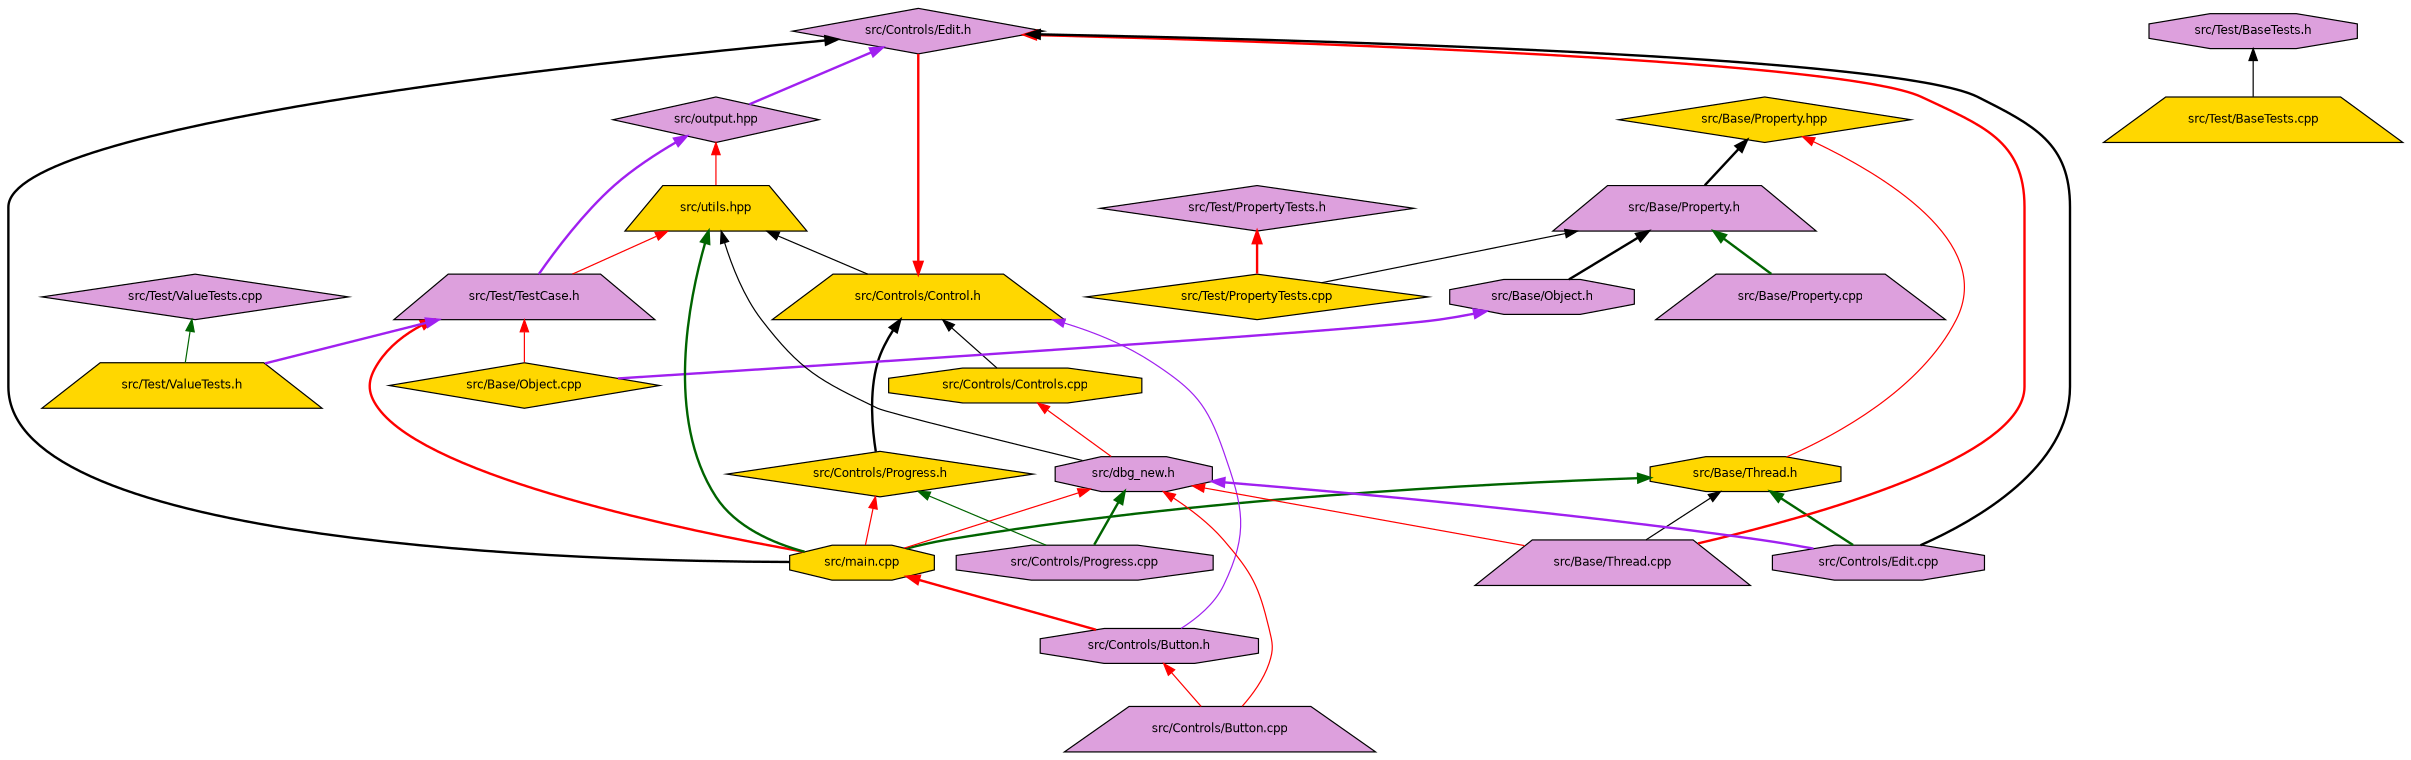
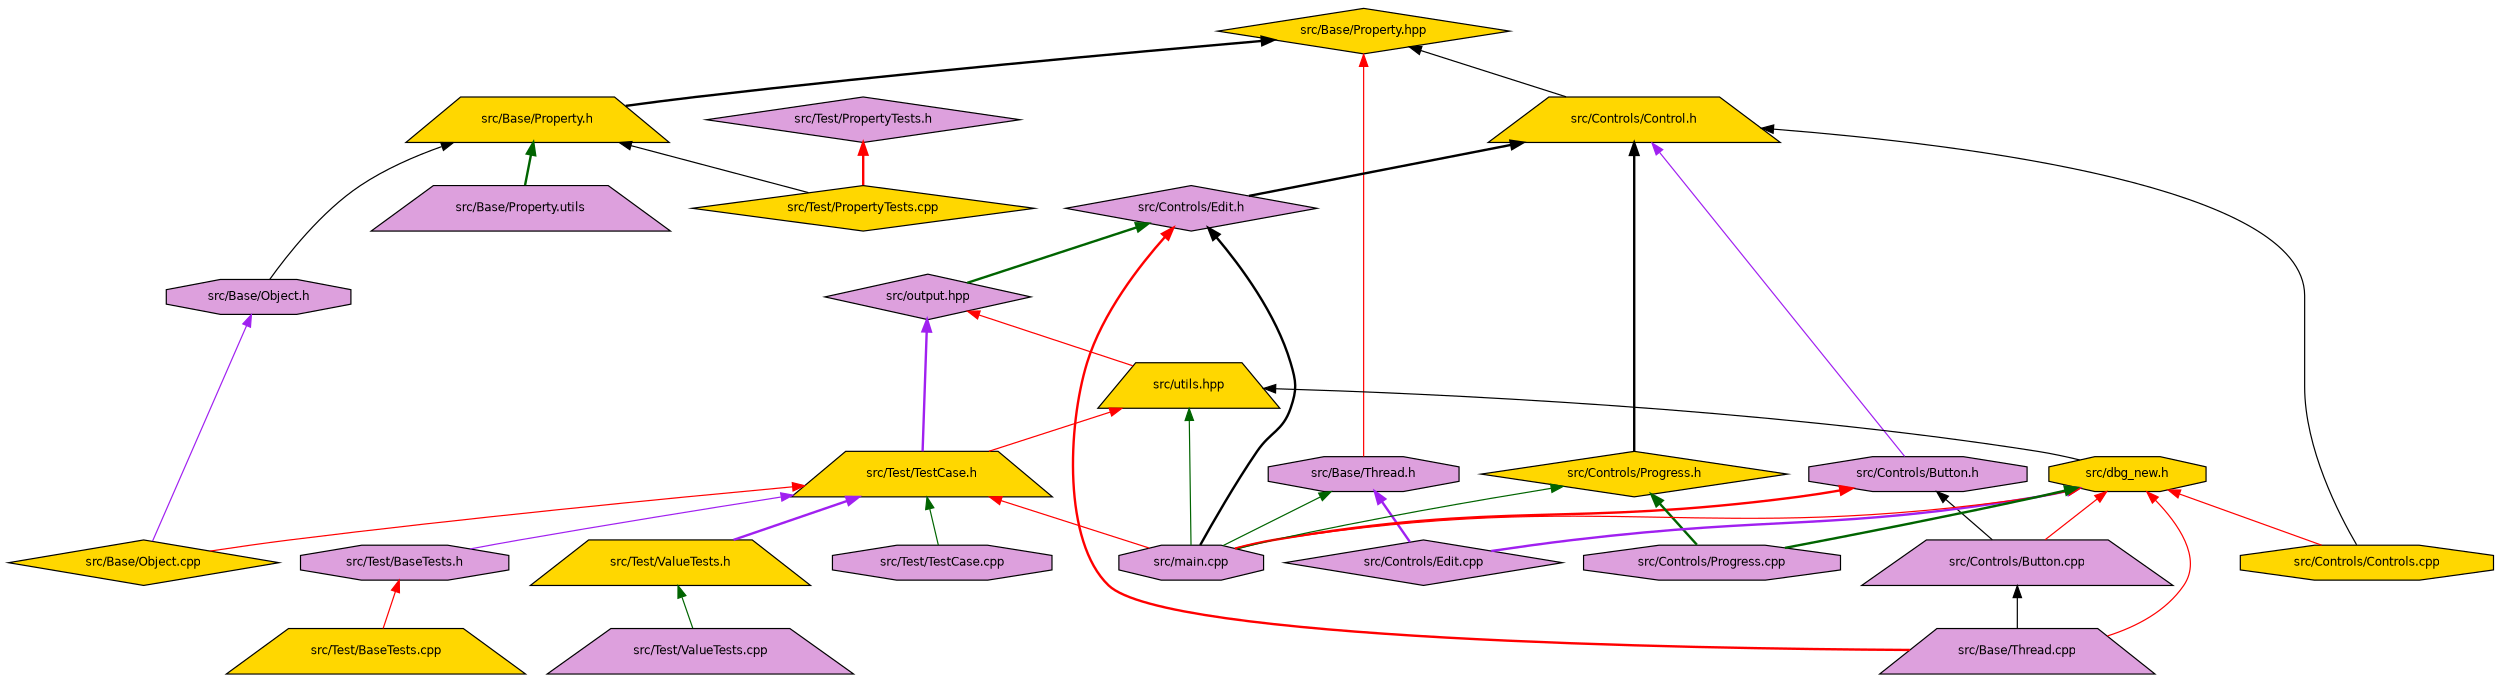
(1829, 70) -> none
(810, 78) -> (1052, 255)
(2253, 79) -> (389, 610)
(918, 158) -> (1380, 170)
(1684, 208) -> (538, 120)
(823, 255) -> (1493, 74)
(1603, 259) -> (344, 198)
(195, 297) -> (700, 651)
(524, 297) -> (922, 474)
(1801, 297) -> (521, 208)
(188, 347) -> (687, 613)
(1046, 350) -> (200, 433)
(689, 425) -> (1190, 483)
(1079, 433) -> (2251, 520)
(1134, 474) -> (2127, 474)
(1746, 474) -> (1364, 474)
(531, 487) -> (1071, 523)
(1307, 497) -> (1272, 521)
(976, 516) -> (1678, 524)
(1678, 519) -> (2017, 613)
none -> (625, 522)
(1817, 522) -> (1403, 532)
(869, 527) -> (1401, 514)
(862, 563) -> (1191, 563)
none -> (942, 563)
(1878, 563) -> (1423, 563)
(1007, 605) -> (1689, 508)
(1186, 689) -> (1969, 520)
